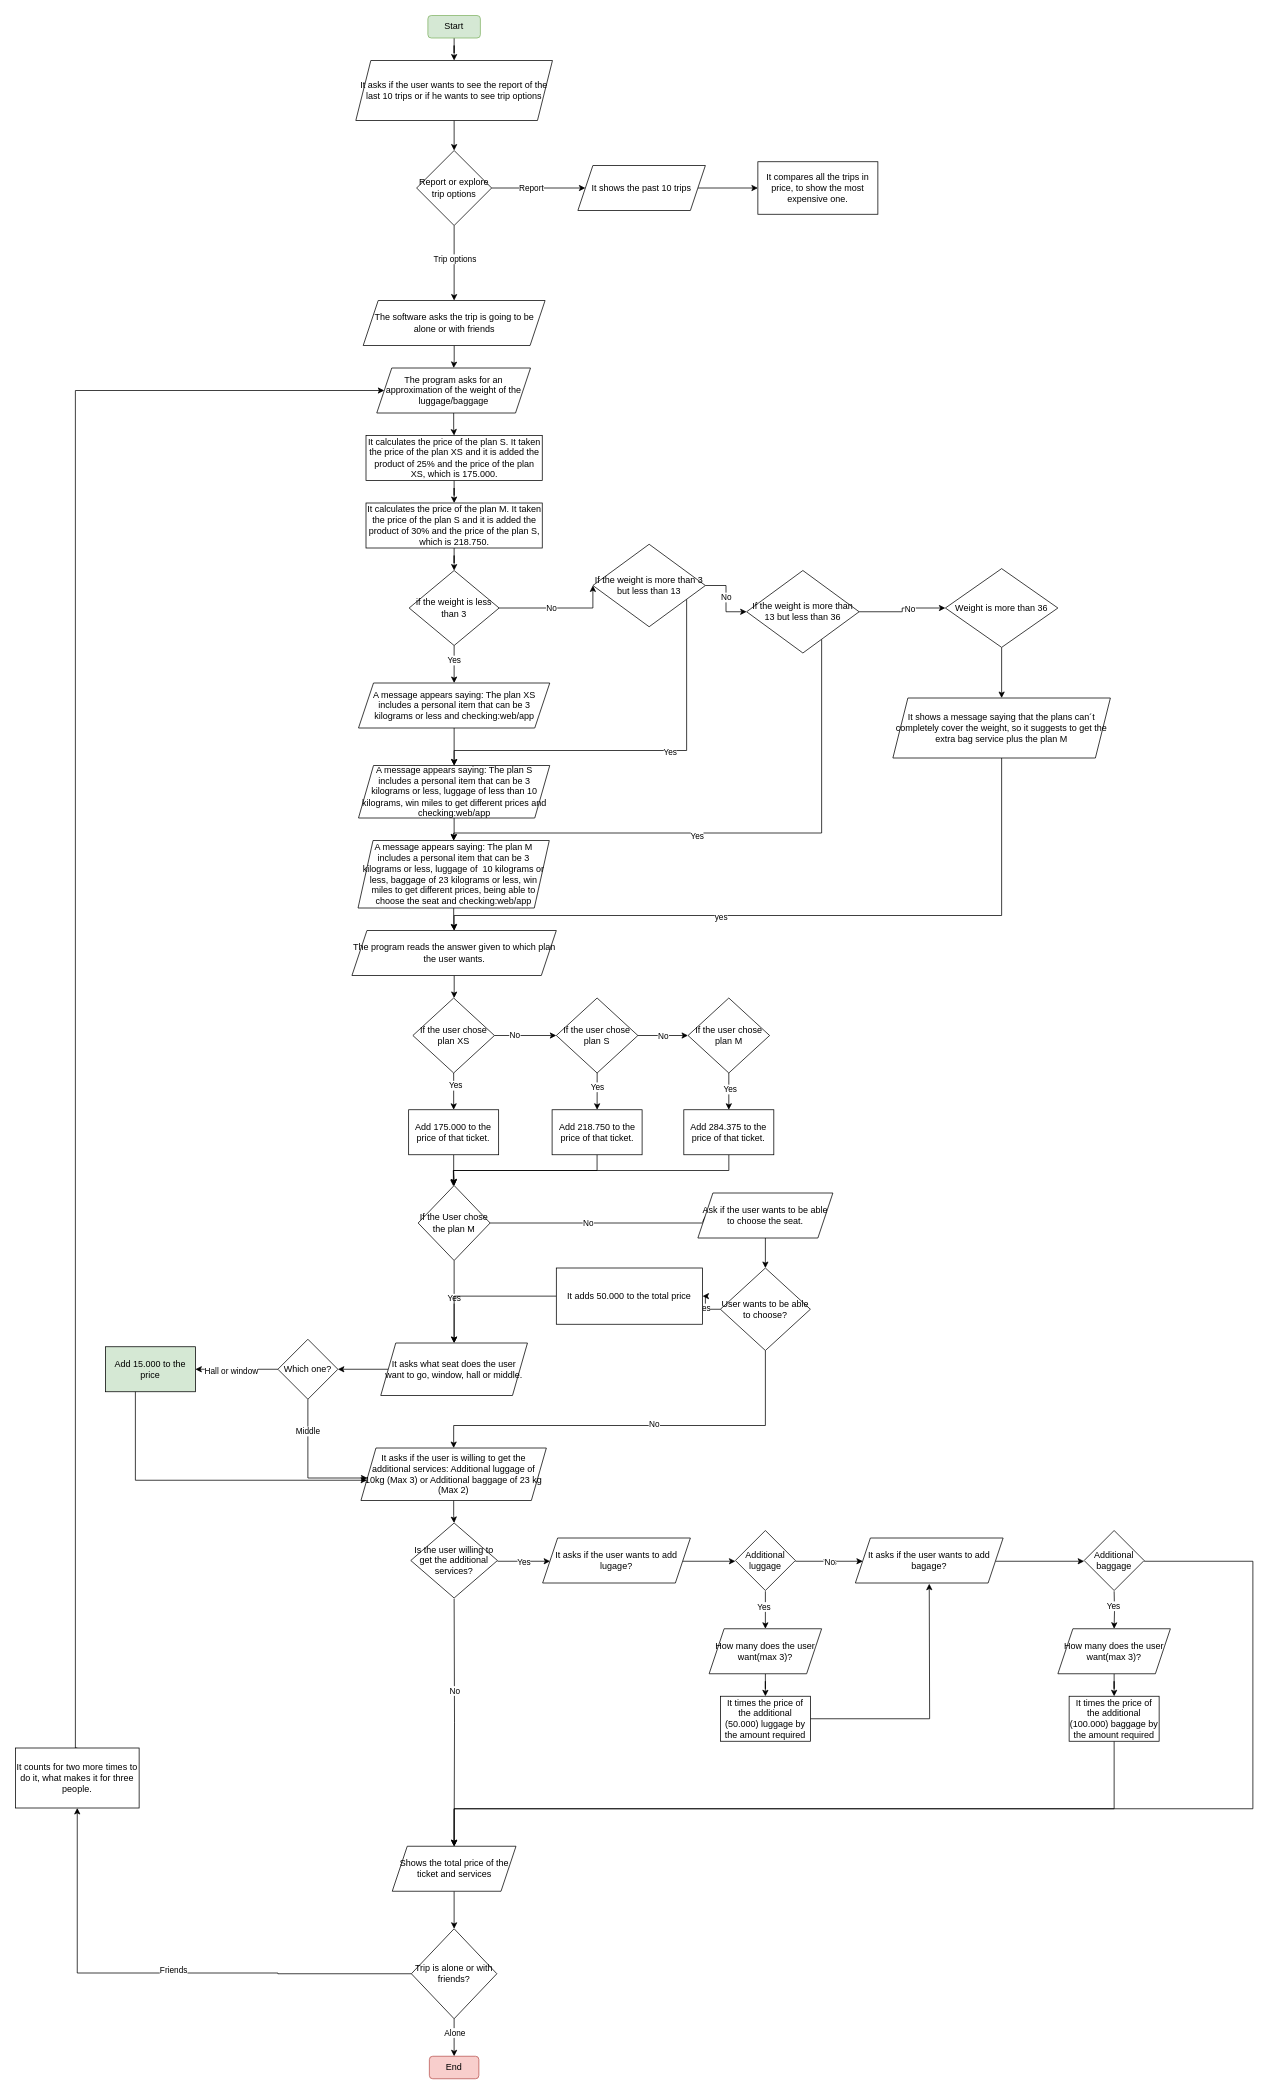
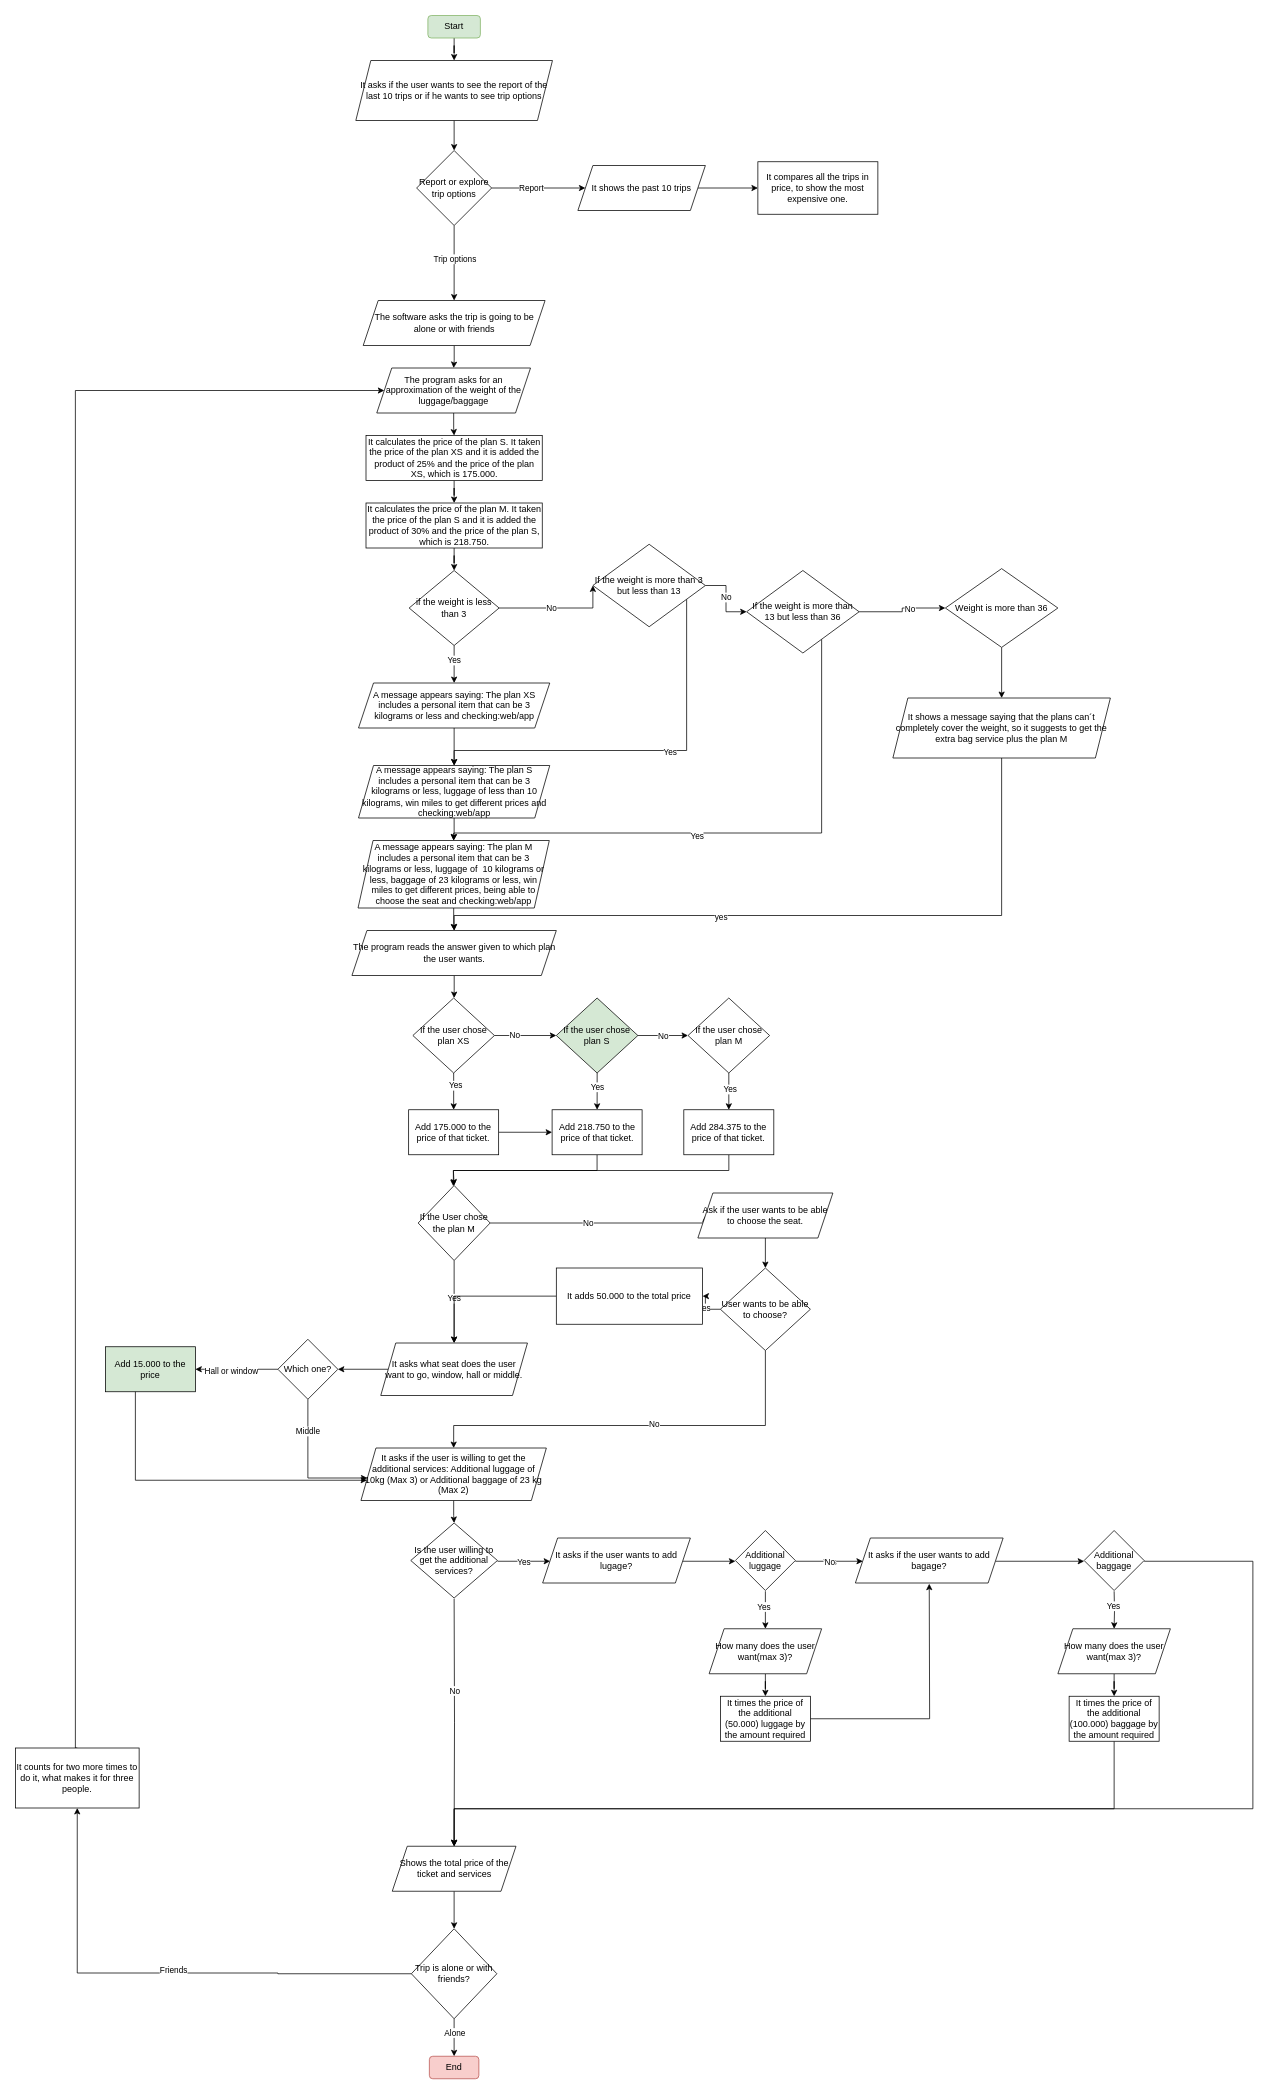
(597, 1035) -> (597, 1035)
(454, 1161) -> (523, 1132)
